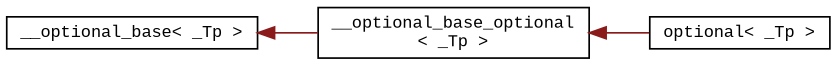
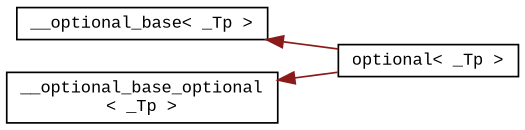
(296, 33) -> (311, 45)
